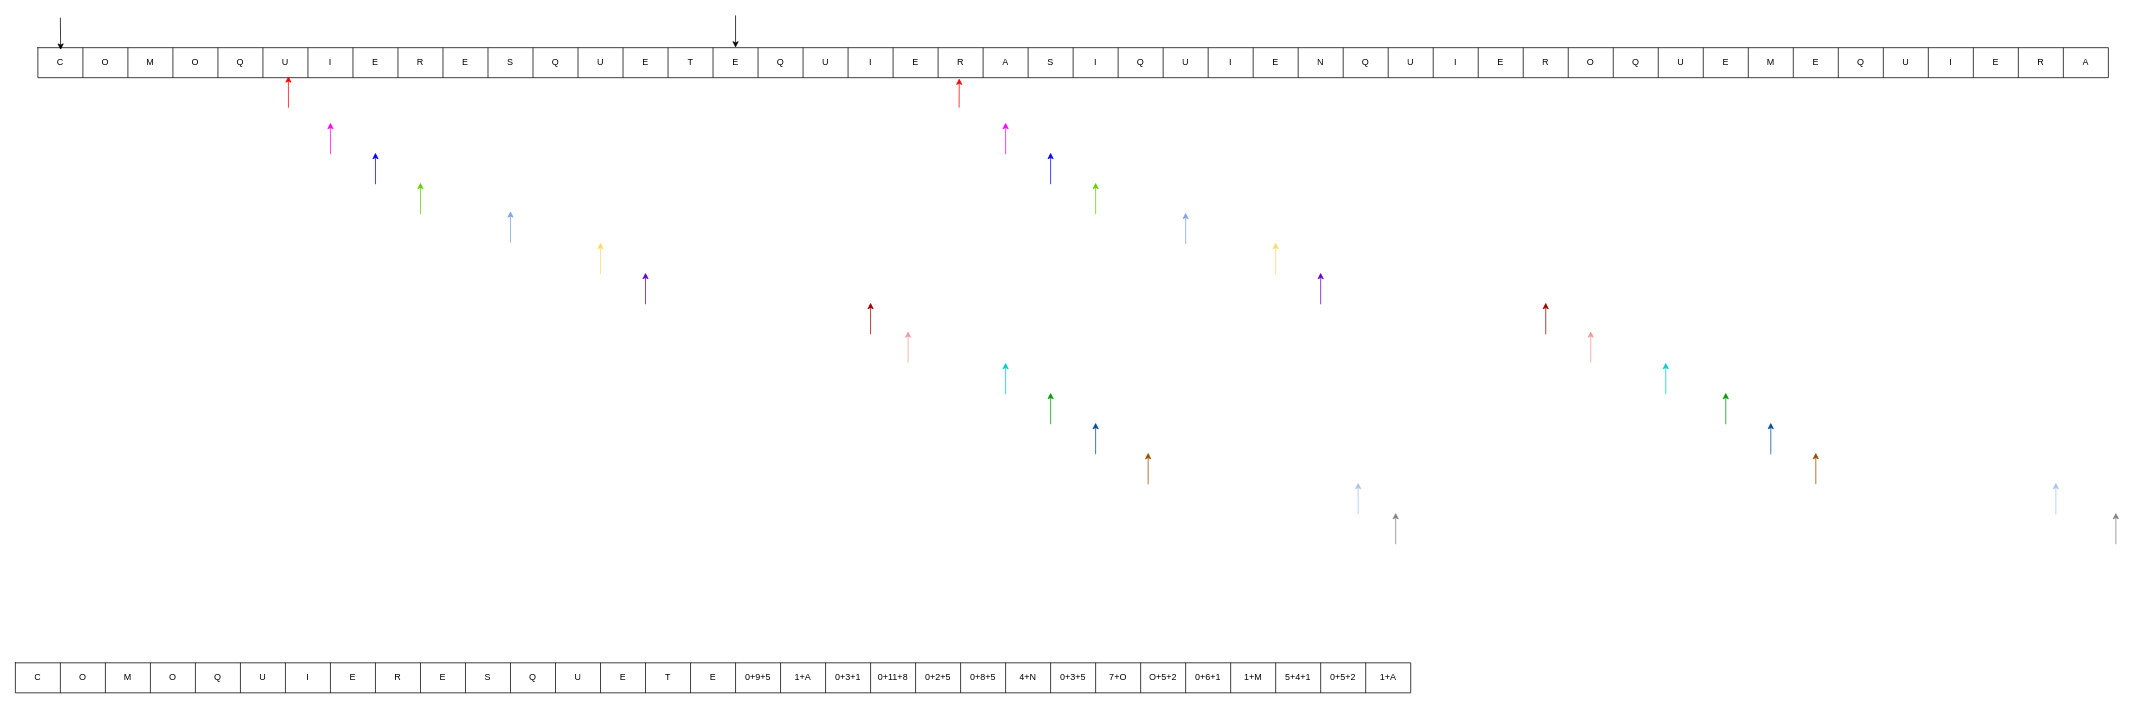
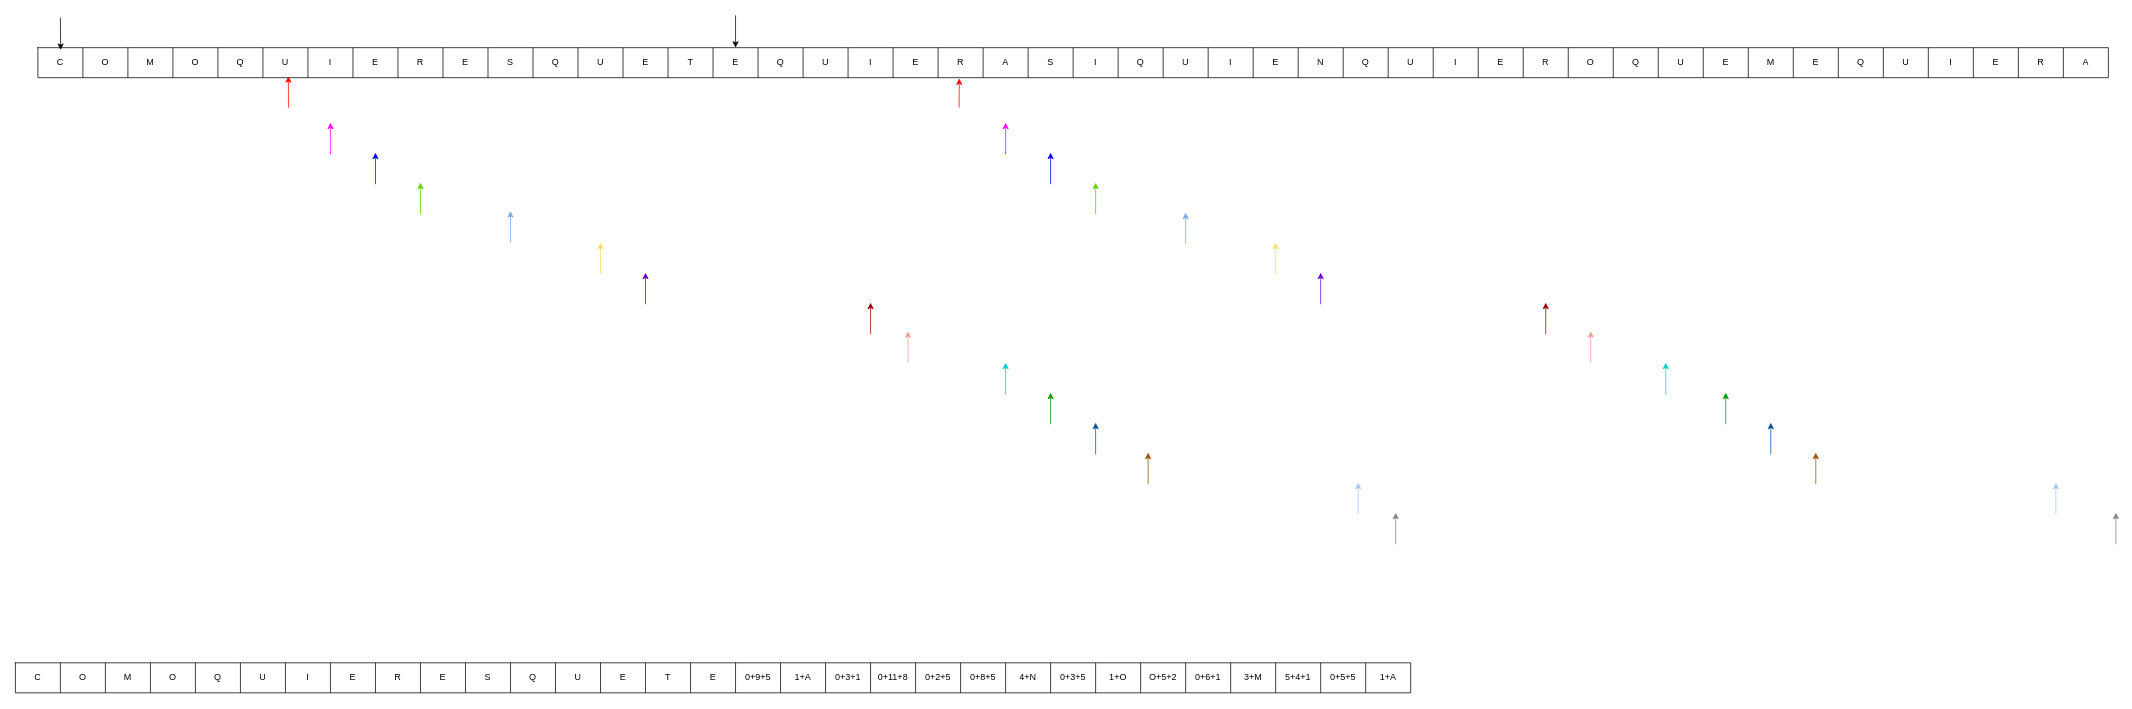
(1118, 678) -> (1118, 678)
(1253, 678) -> (1253, 678)
(1343, 678) -> (1343, 678)
